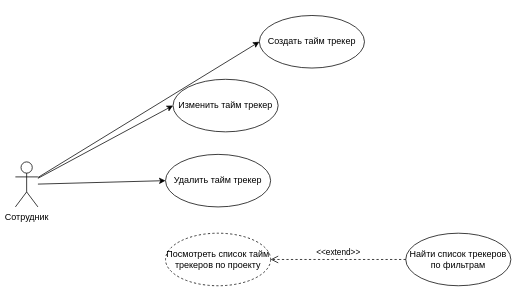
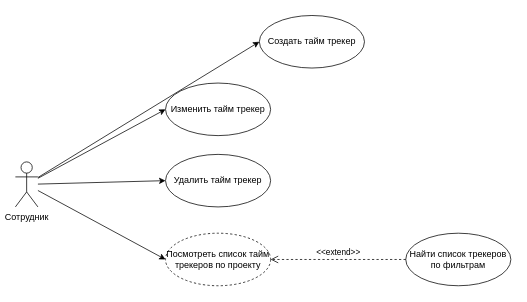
(225, 105) -> (218, 109)
none -> (100, 224)
